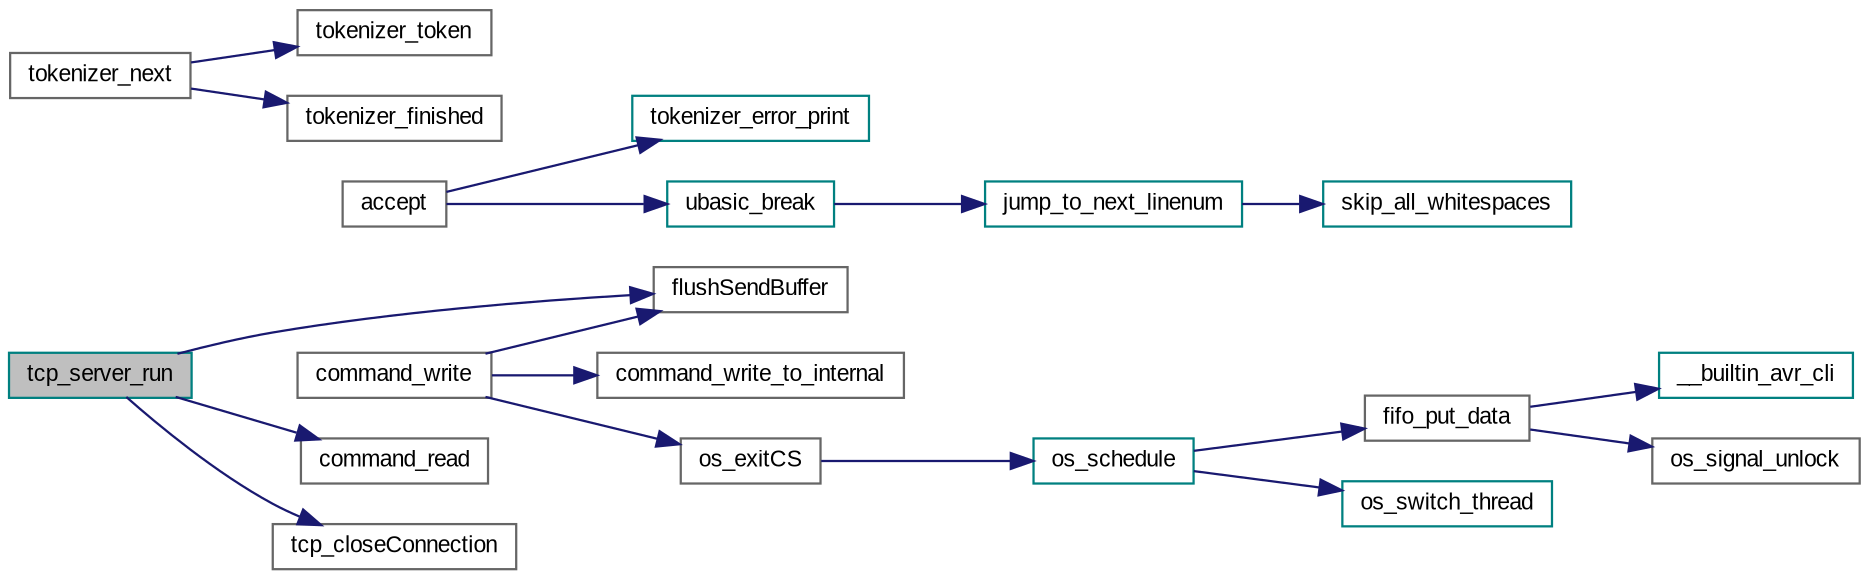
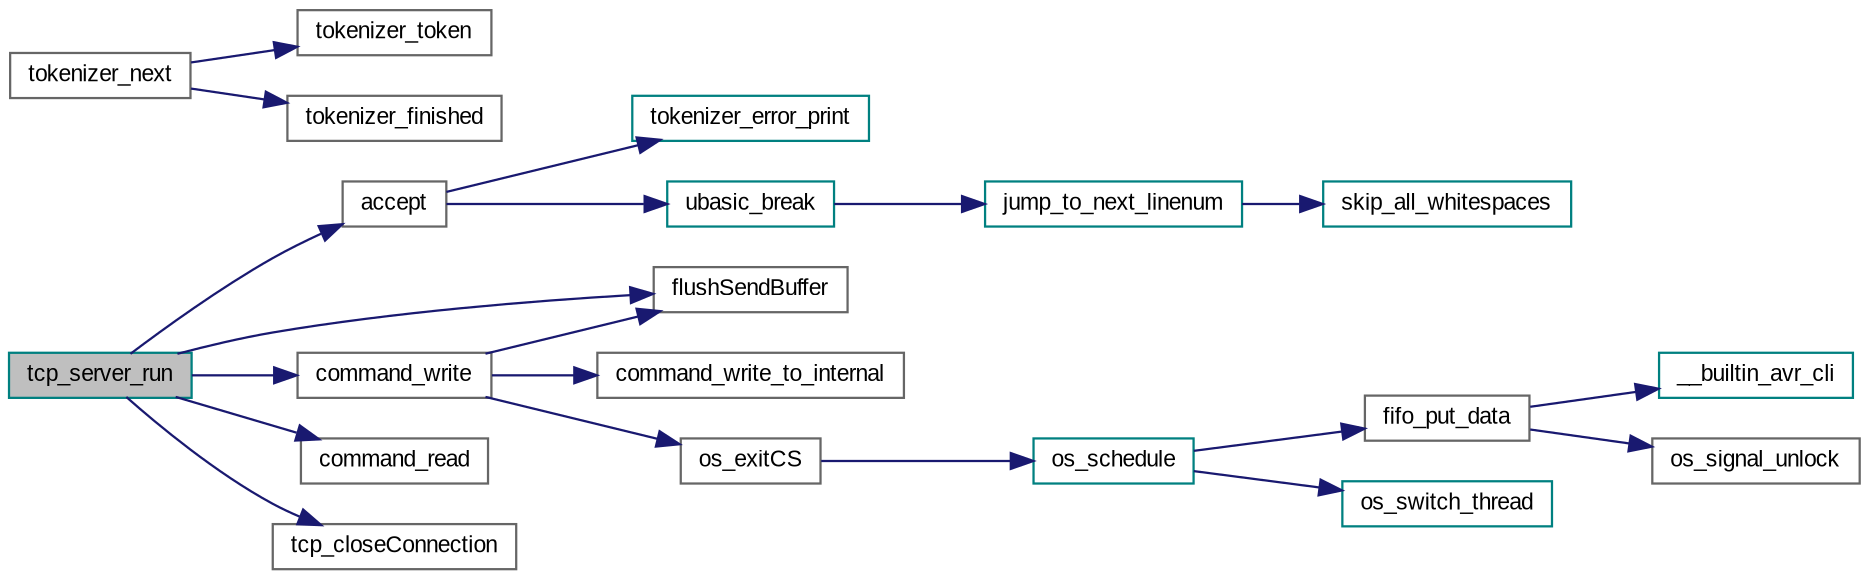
none -> (223, 289)
none -> (233, 375)
